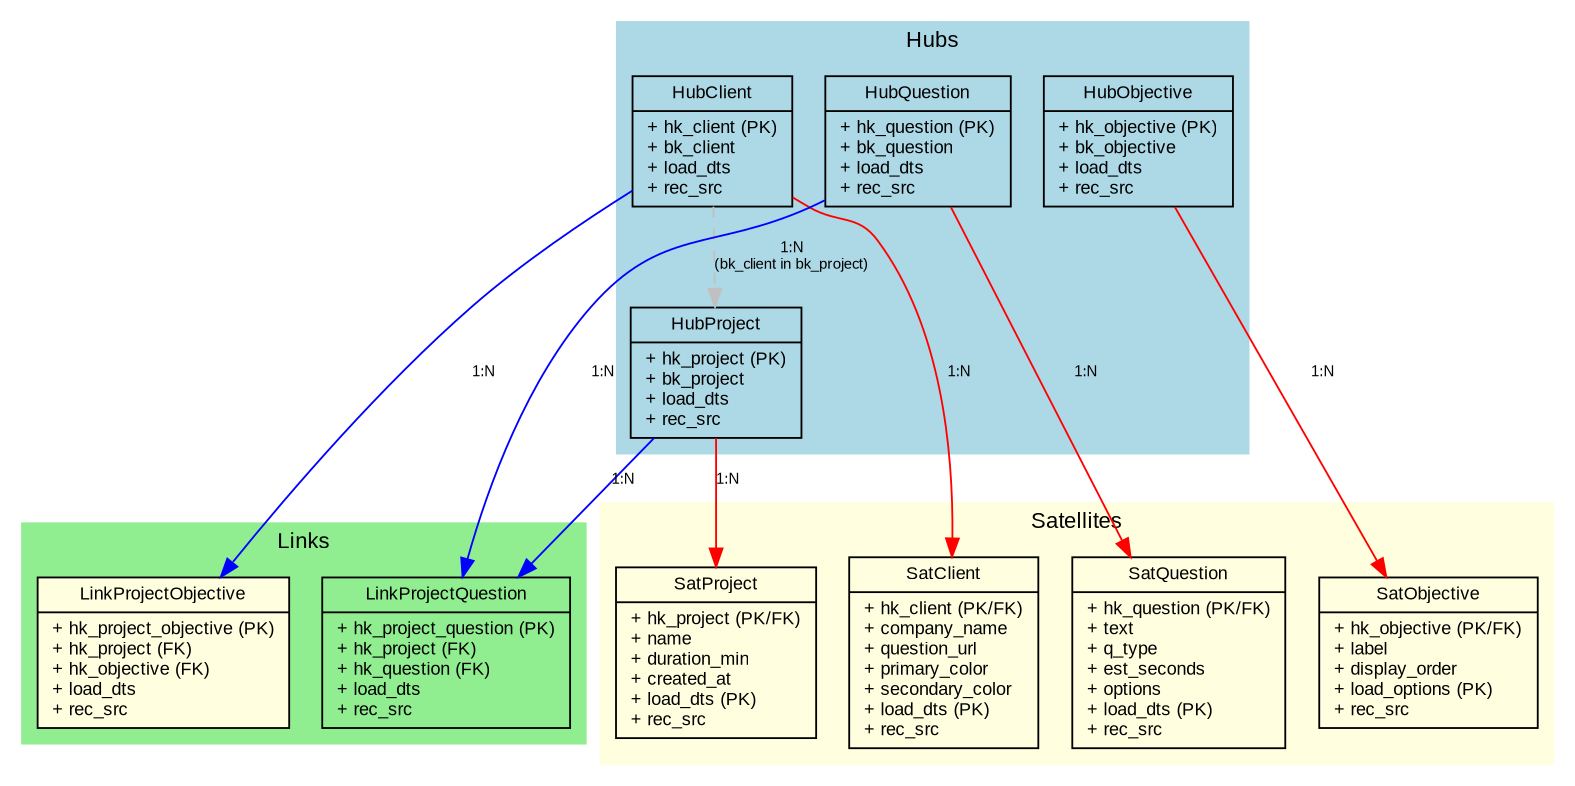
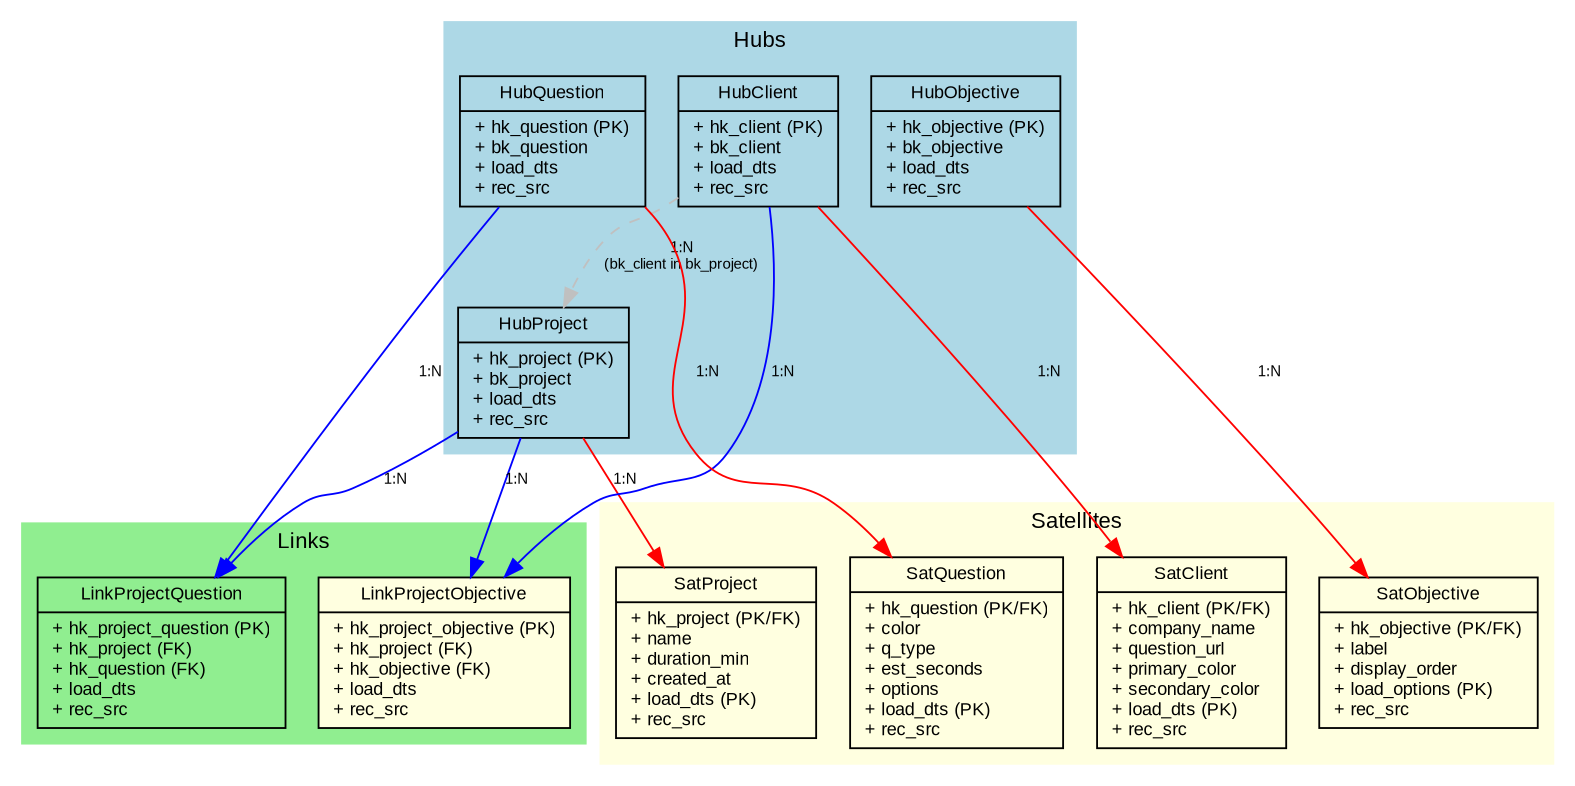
none -> (499, 499)
(1111, 629) -> (893, 629)
